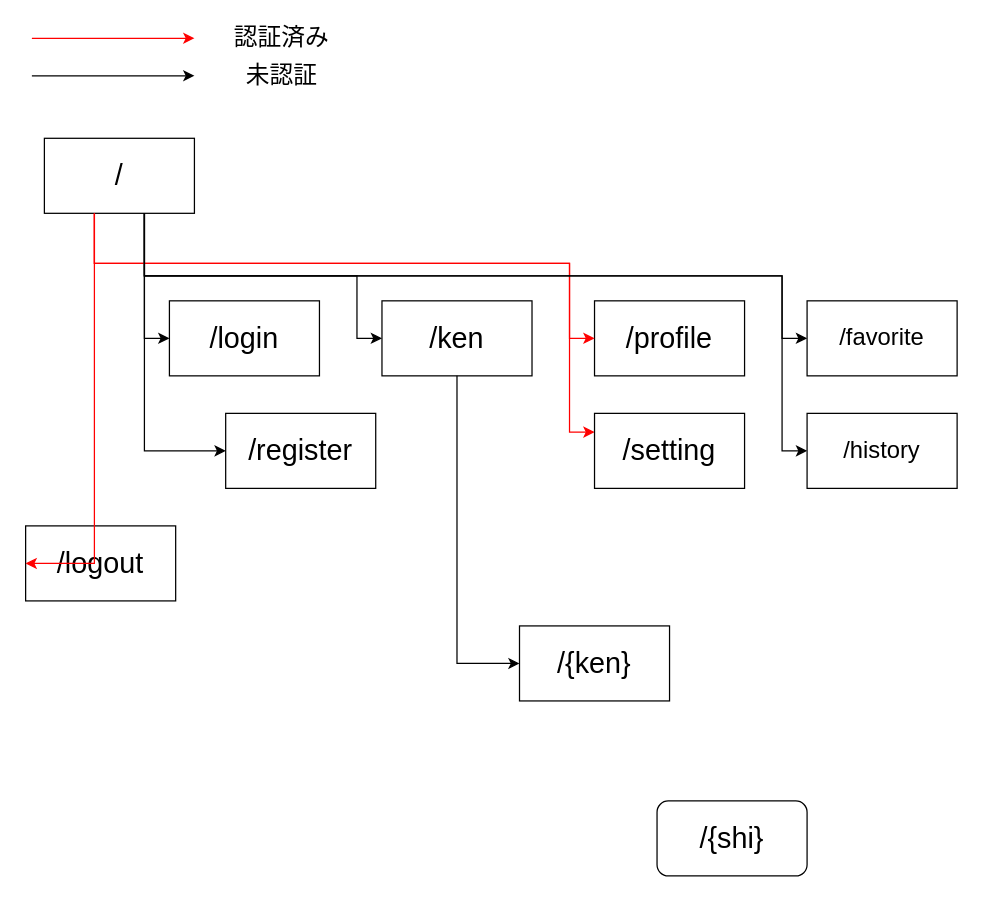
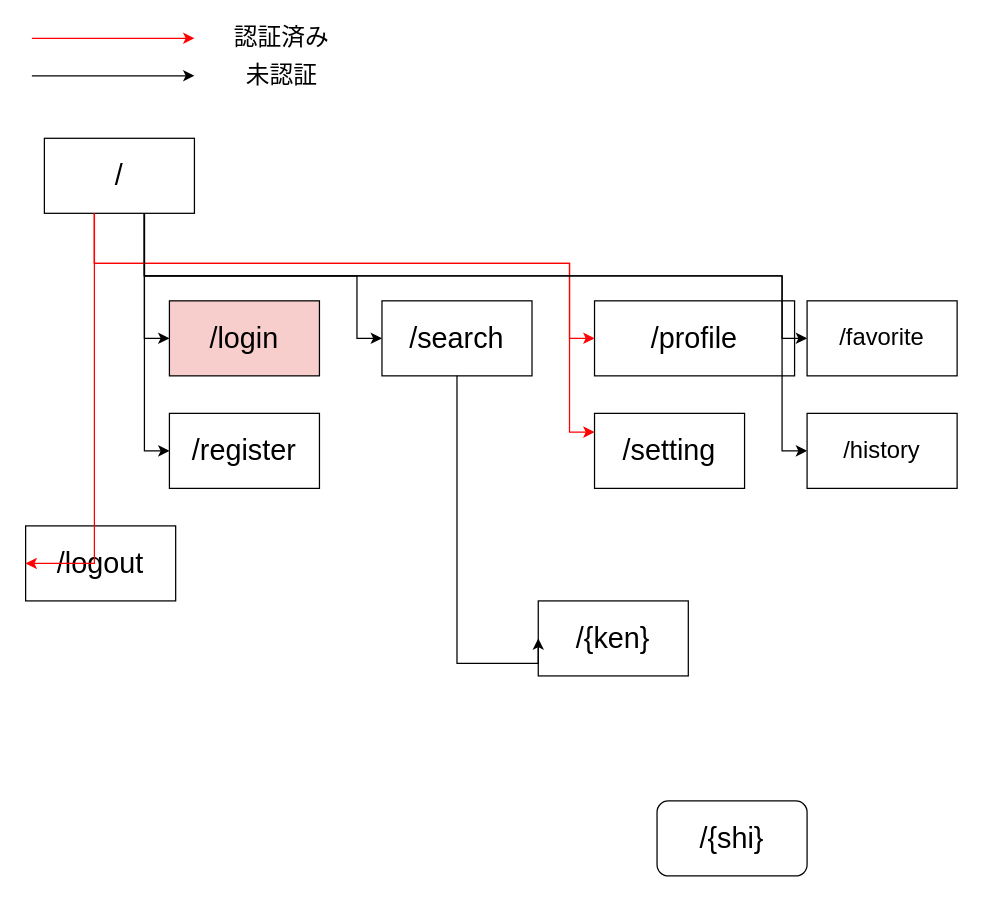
(244, 338) -> (244, 338)
(457, 338) -> (457, 338)
(669, 338) -> (694, 338)
(301, 451) -> (244, 451)
(594, 663) -> (613, 638)
